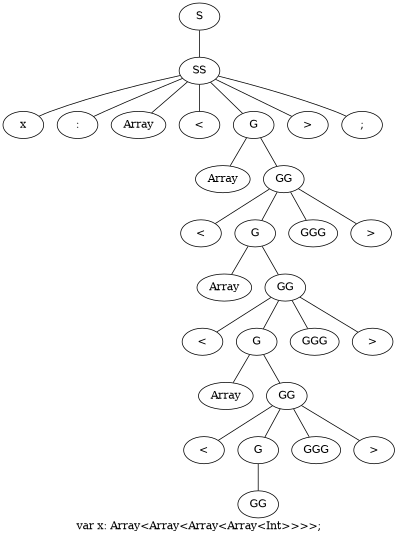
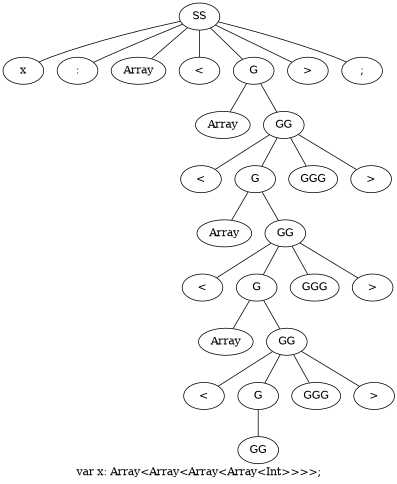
(199, 17) -> none
